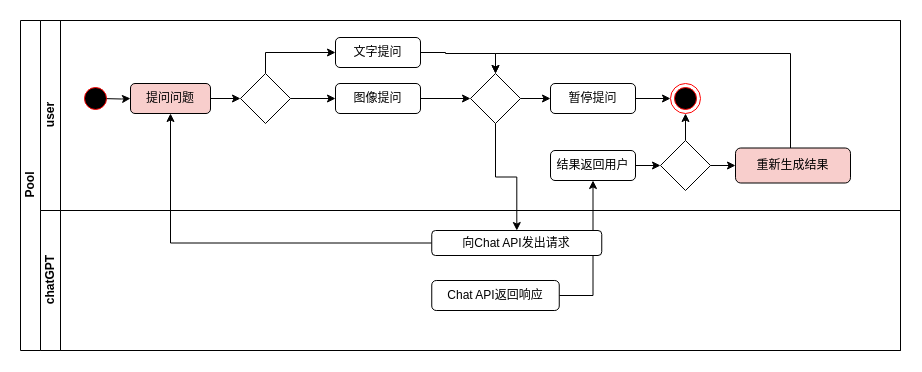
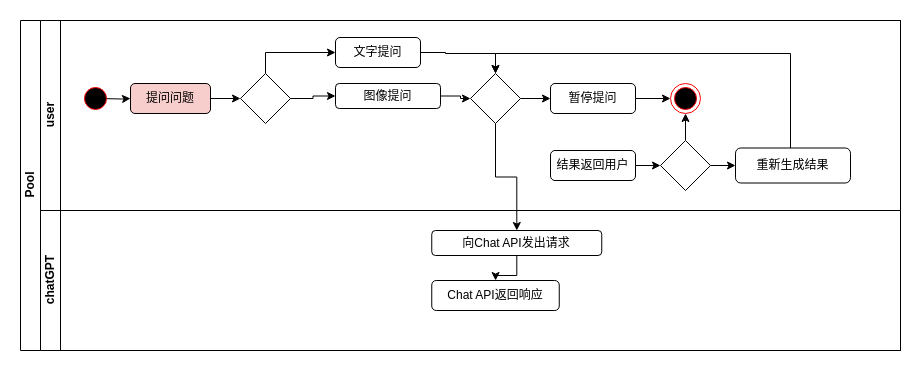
(378, 99) -> (388, 96)
(793, 166) -> (793, 166)
(240, 243) -> (516, 276)
(593, 291) -> none
